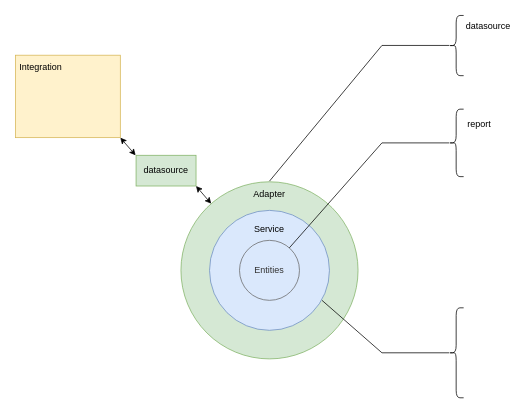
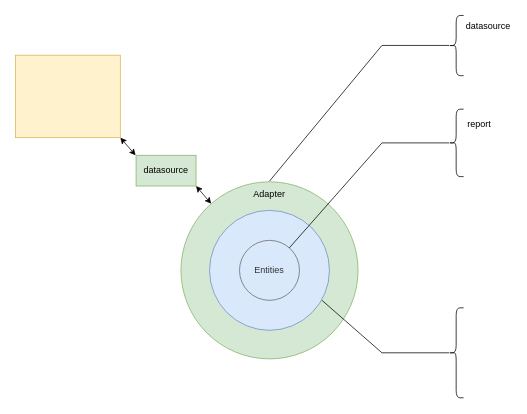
(41, 67) -> none
(270, 229) -> none
